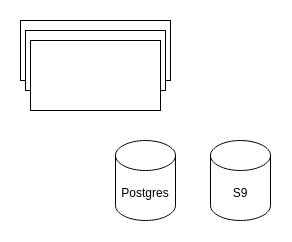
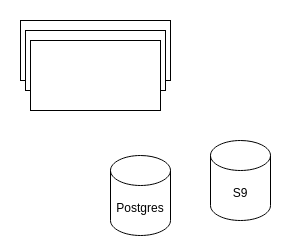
(146, 181) -> (141, 196)
